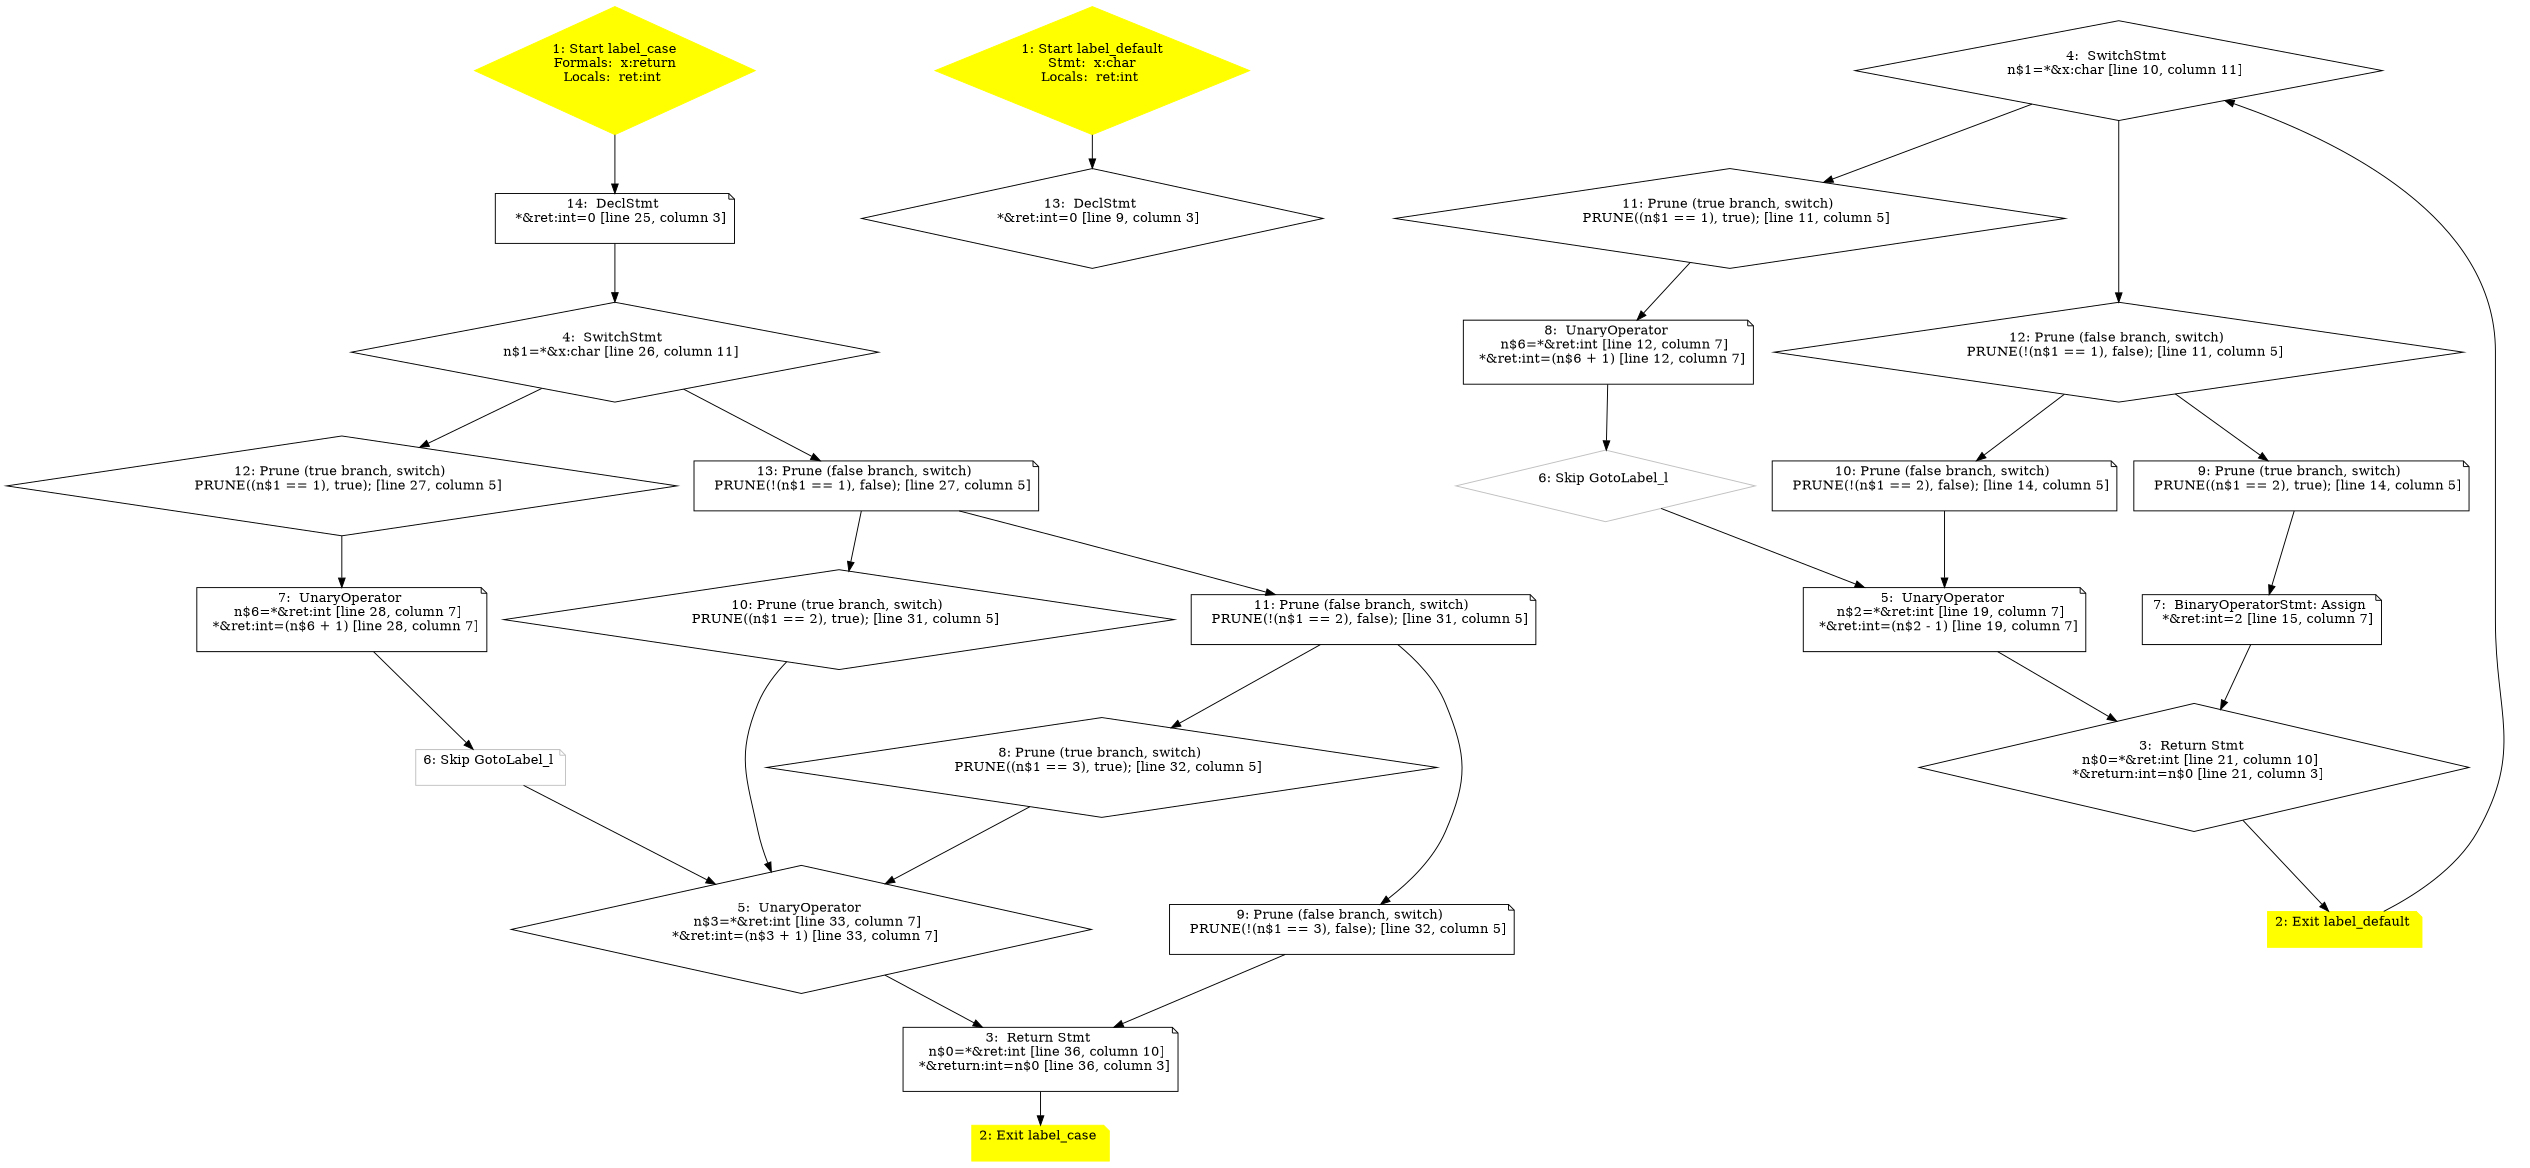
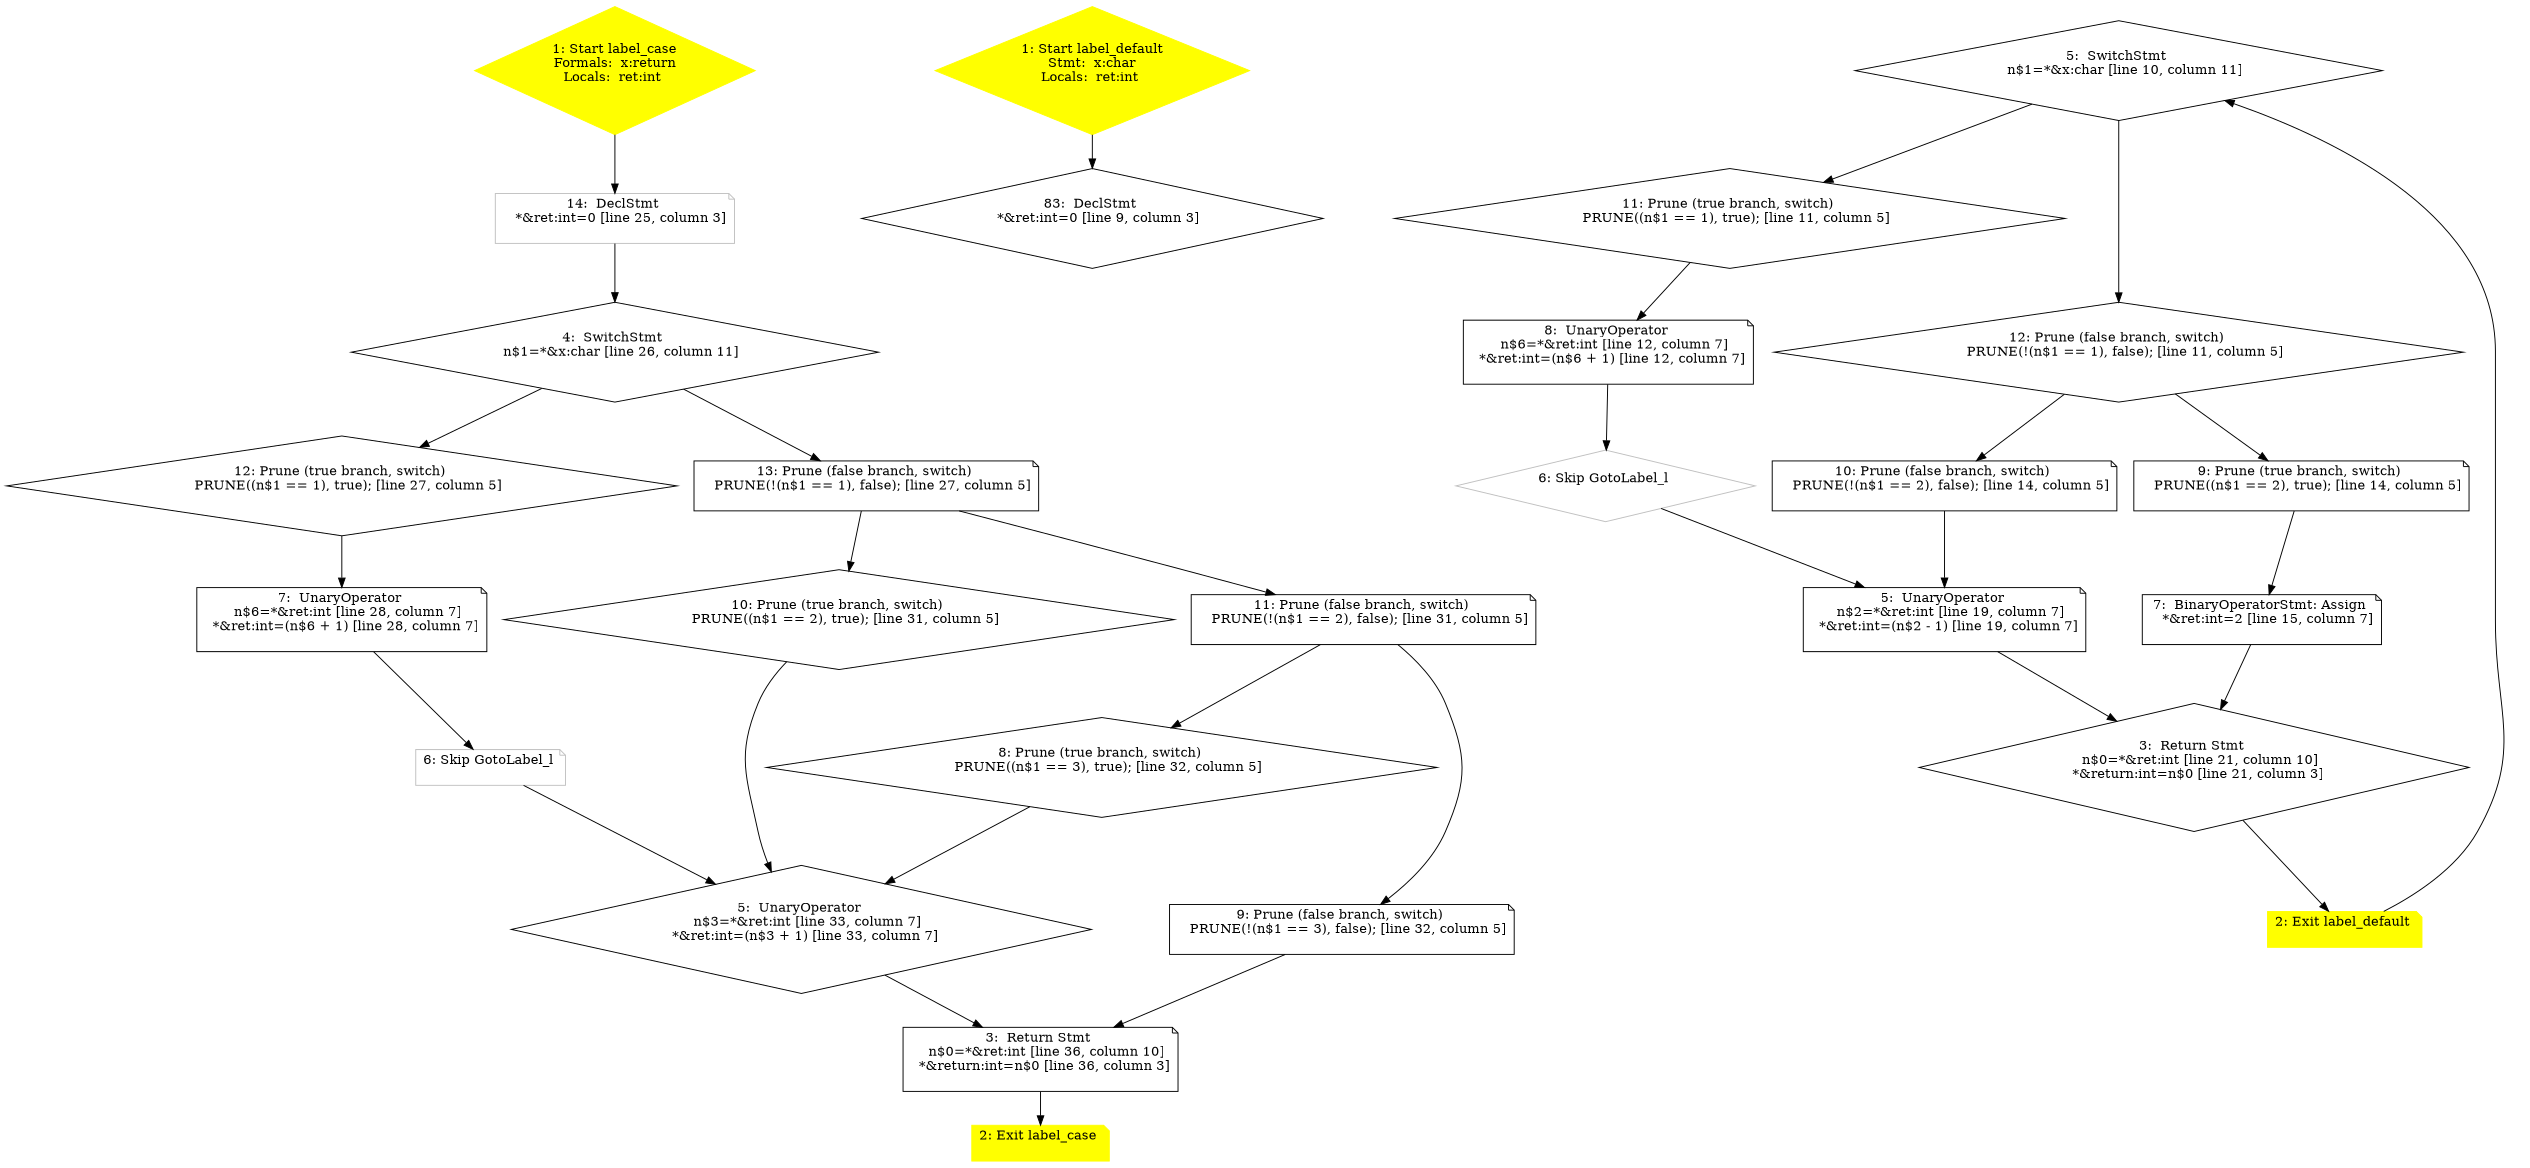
(2119, 71) -> (2119, 71)
(615, 218) -> (615, 218)
(1092, 218) -> (1092, 218)
